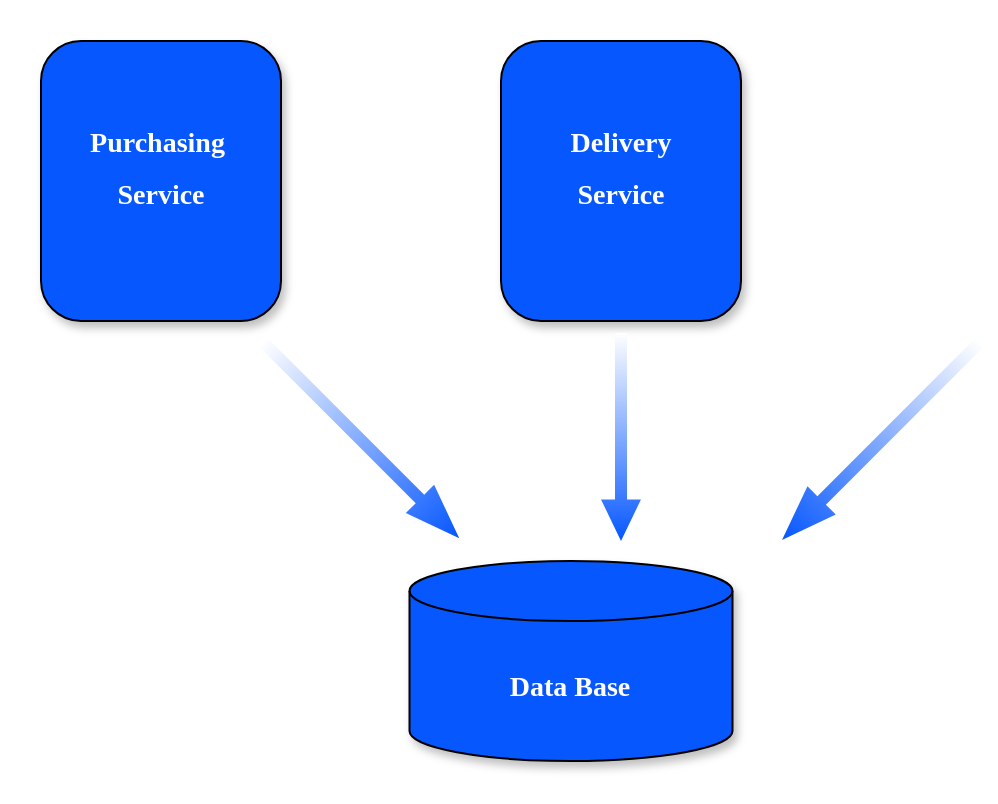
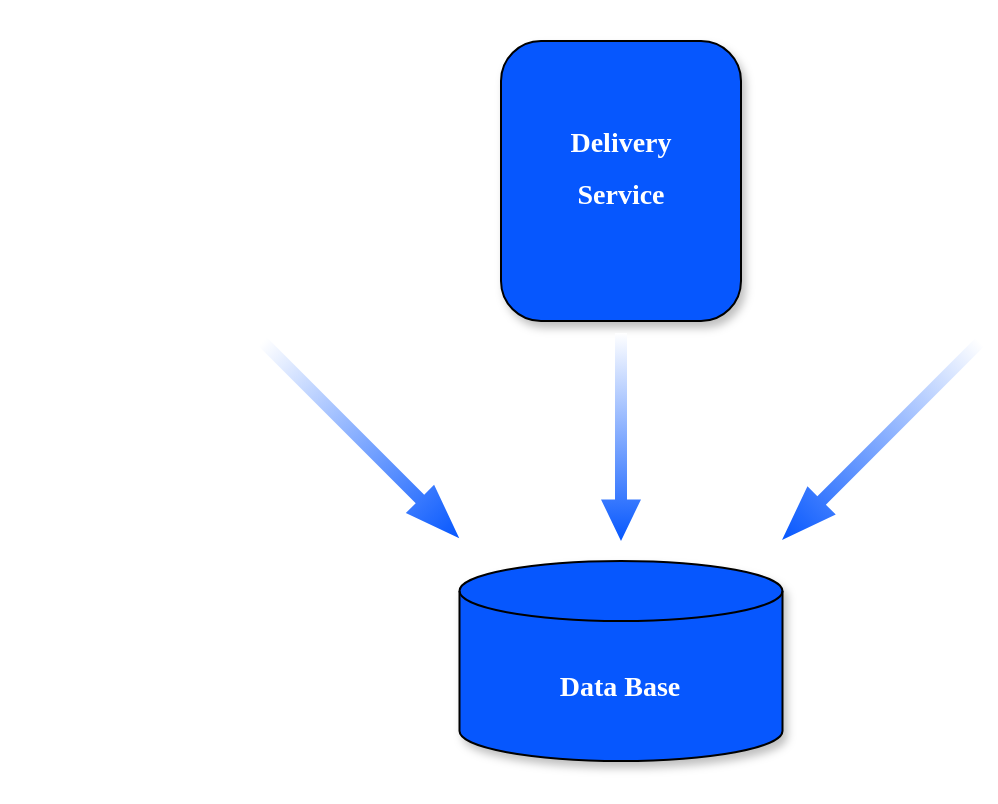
(161, 181) -> none
(571, 661) -> (621, 661)
